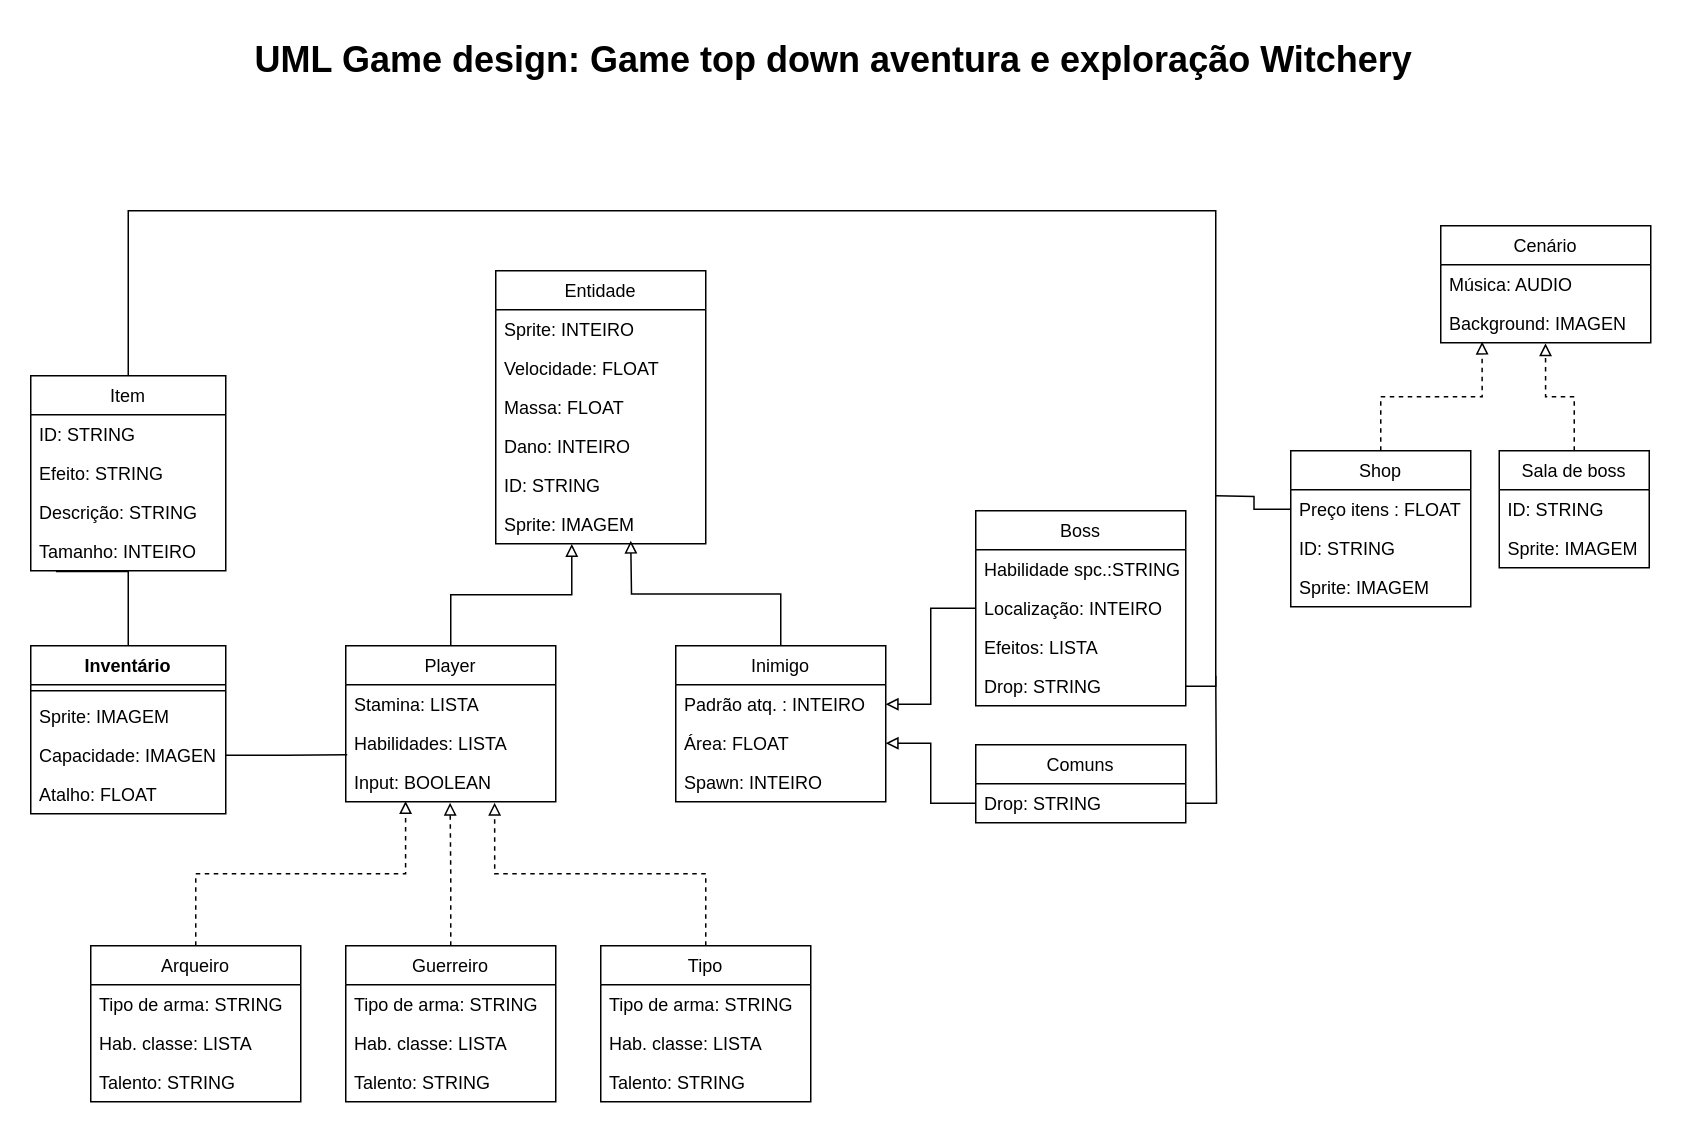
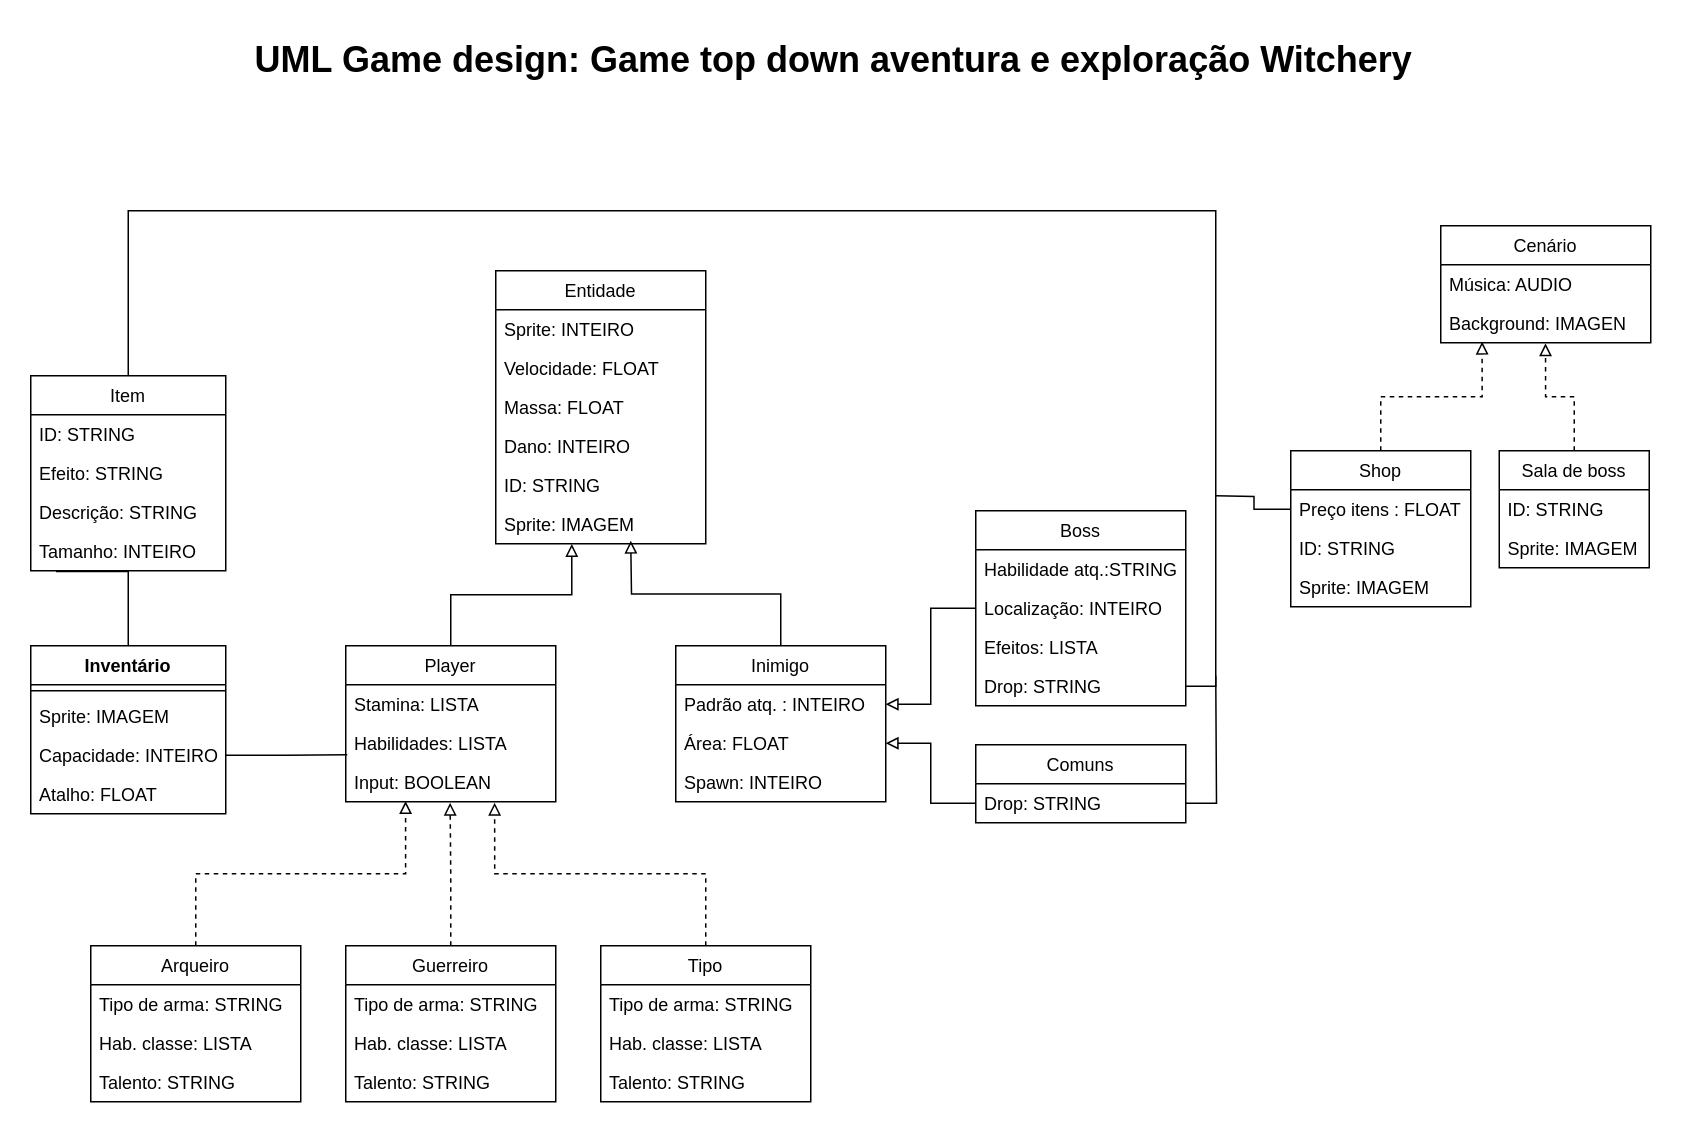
(1081, 570) -> (1081, 570)
(123, 756) -> (128, 756)
